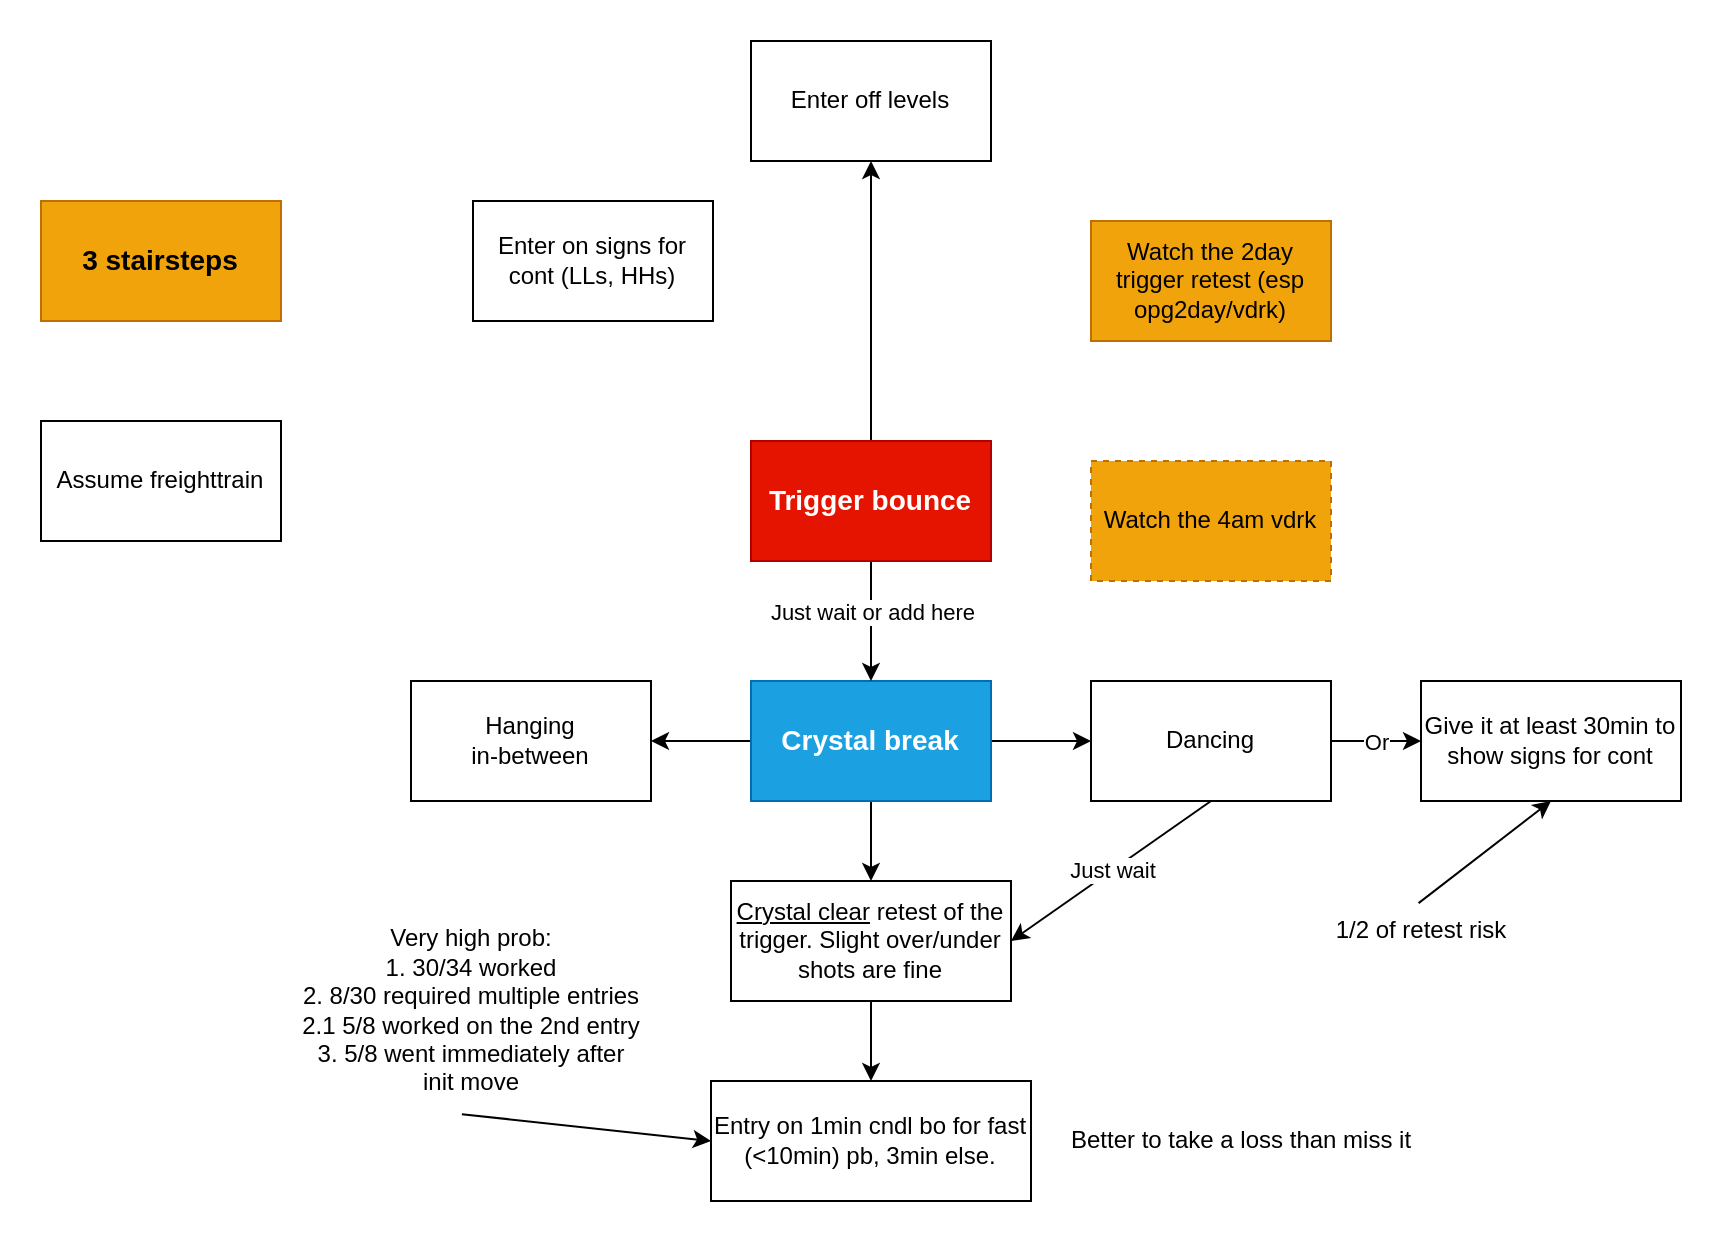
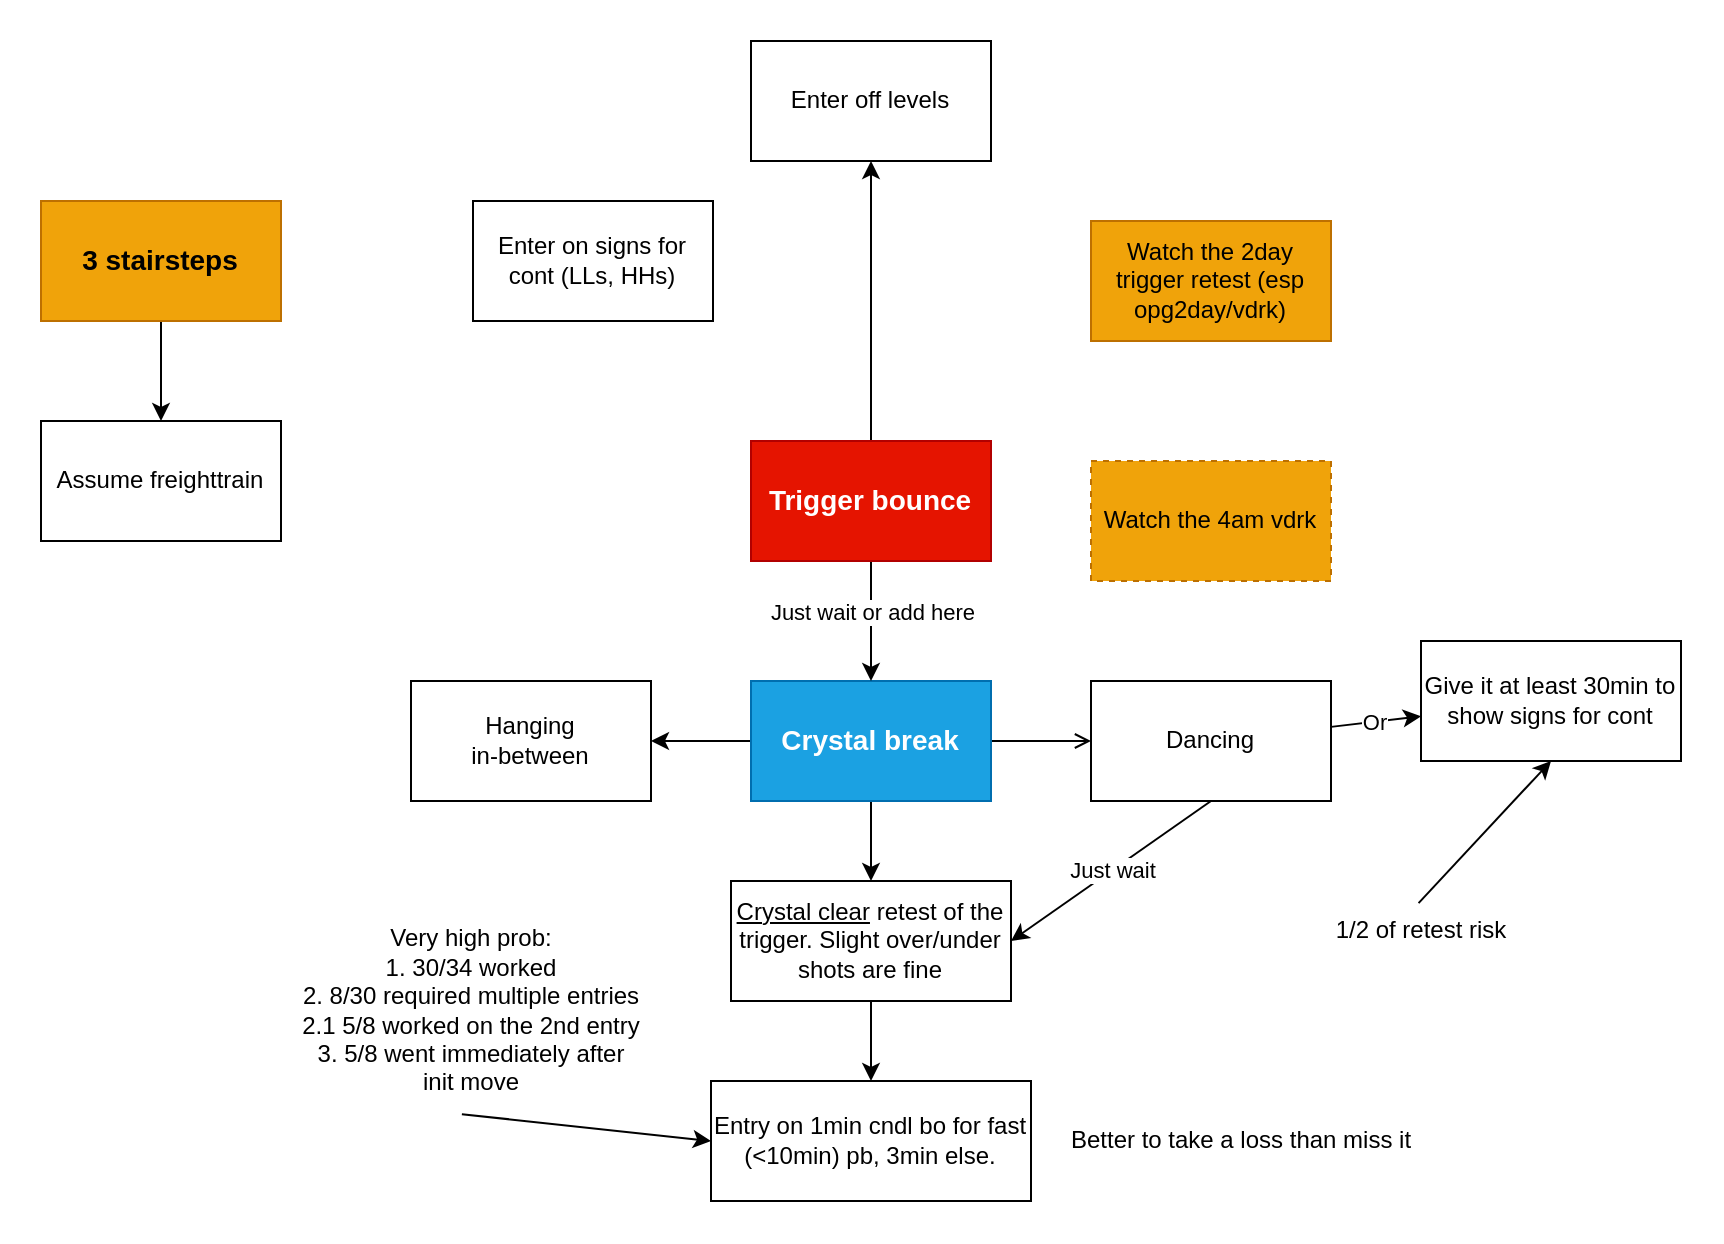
none -> (161, 364)
(1076, 741) -> (1078, 741)
(1551, 741) -> (1551, 701)
